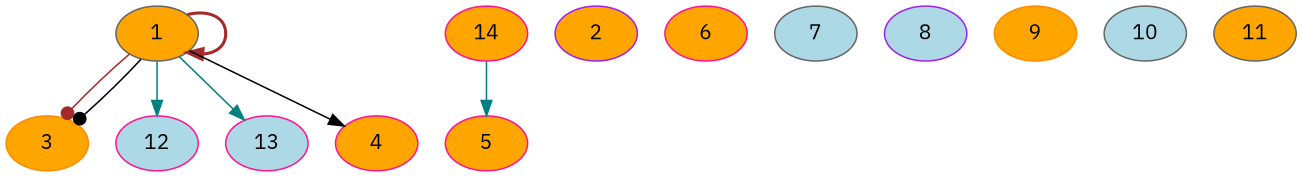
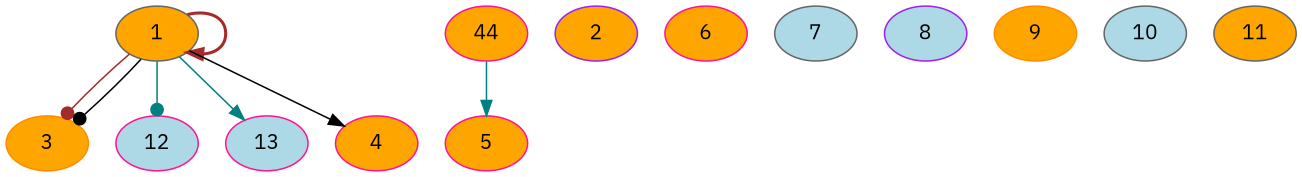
(486, 34) -> (486, 34)
(157, 82) -> (157, 82)
